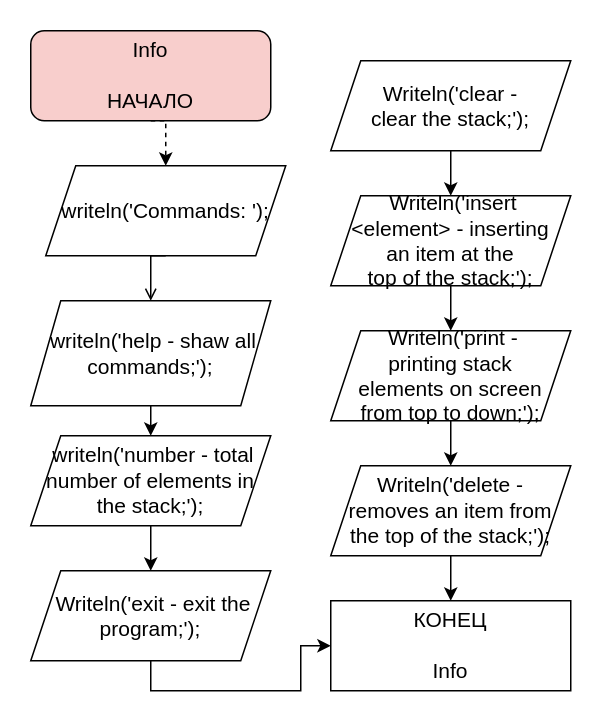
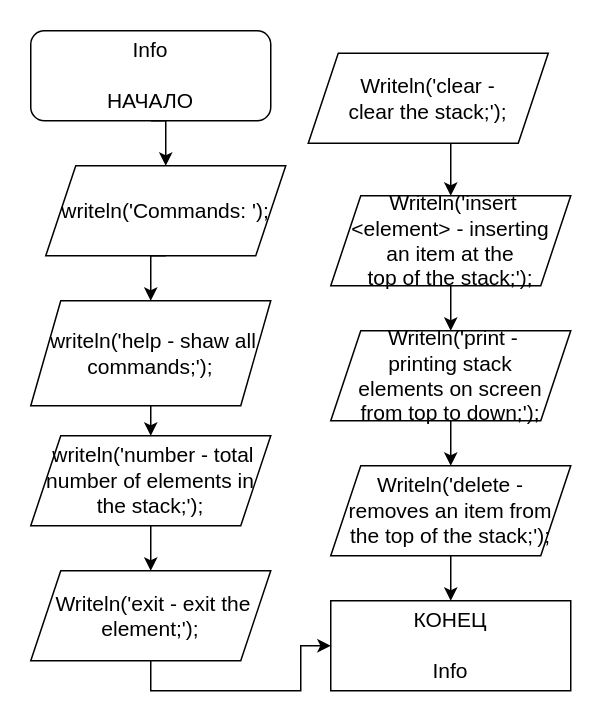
(151, 76) -> (151, 76)
(451, 106) -> (428, 98)
(166, 135) -> (166, 135)
(151, 291) -> (151, 289)
(151, 616) -> (151, 616)
